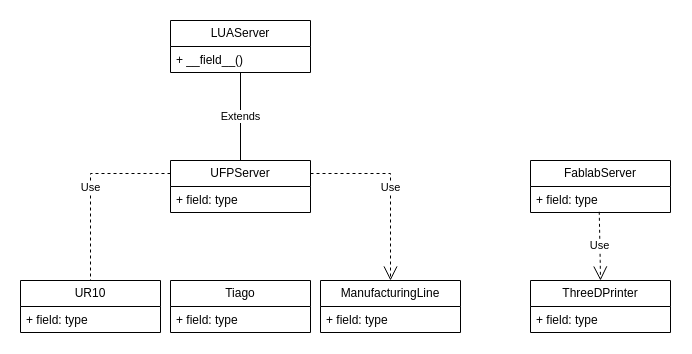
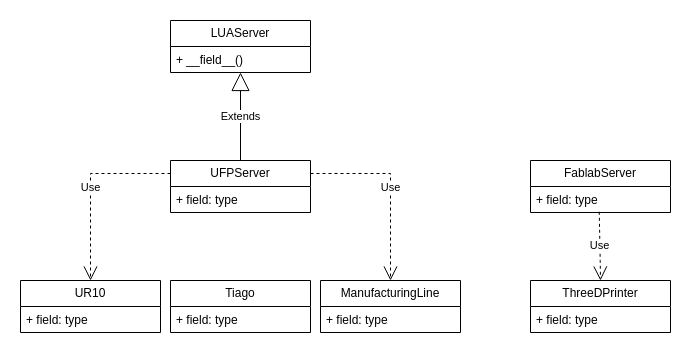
(241, 84) -> (241, 92)
(91, 275) -> (91, 275)
